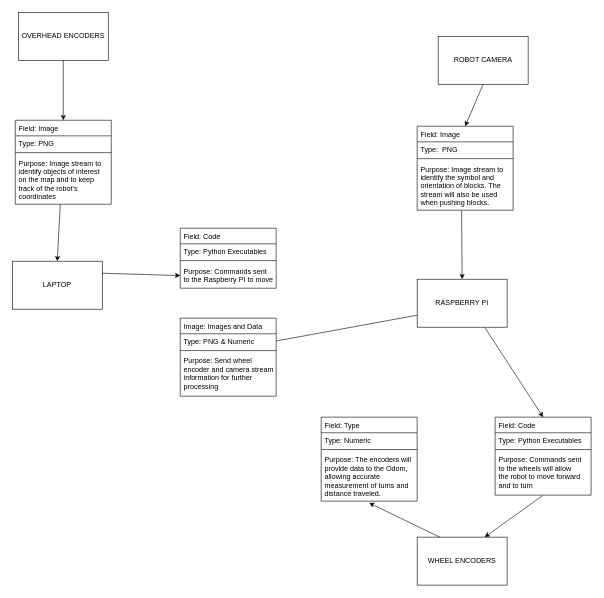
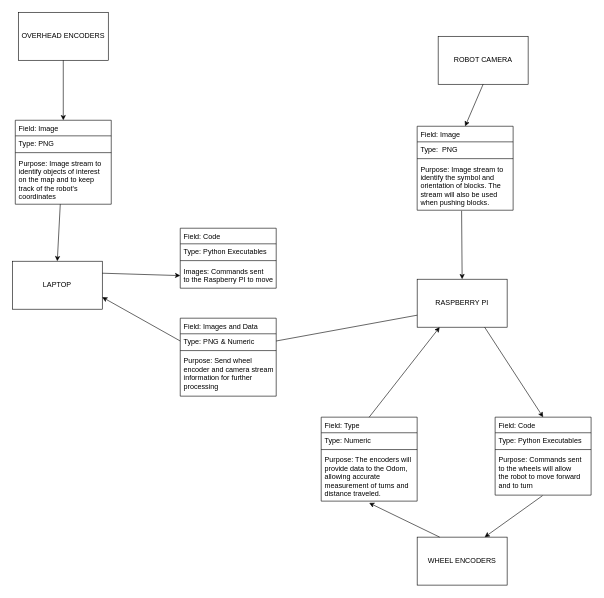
(225, 271) -> (223, 271)
none -> (142, 319)
(224, 326) -> (222, 326)
none -> (403, 374)
